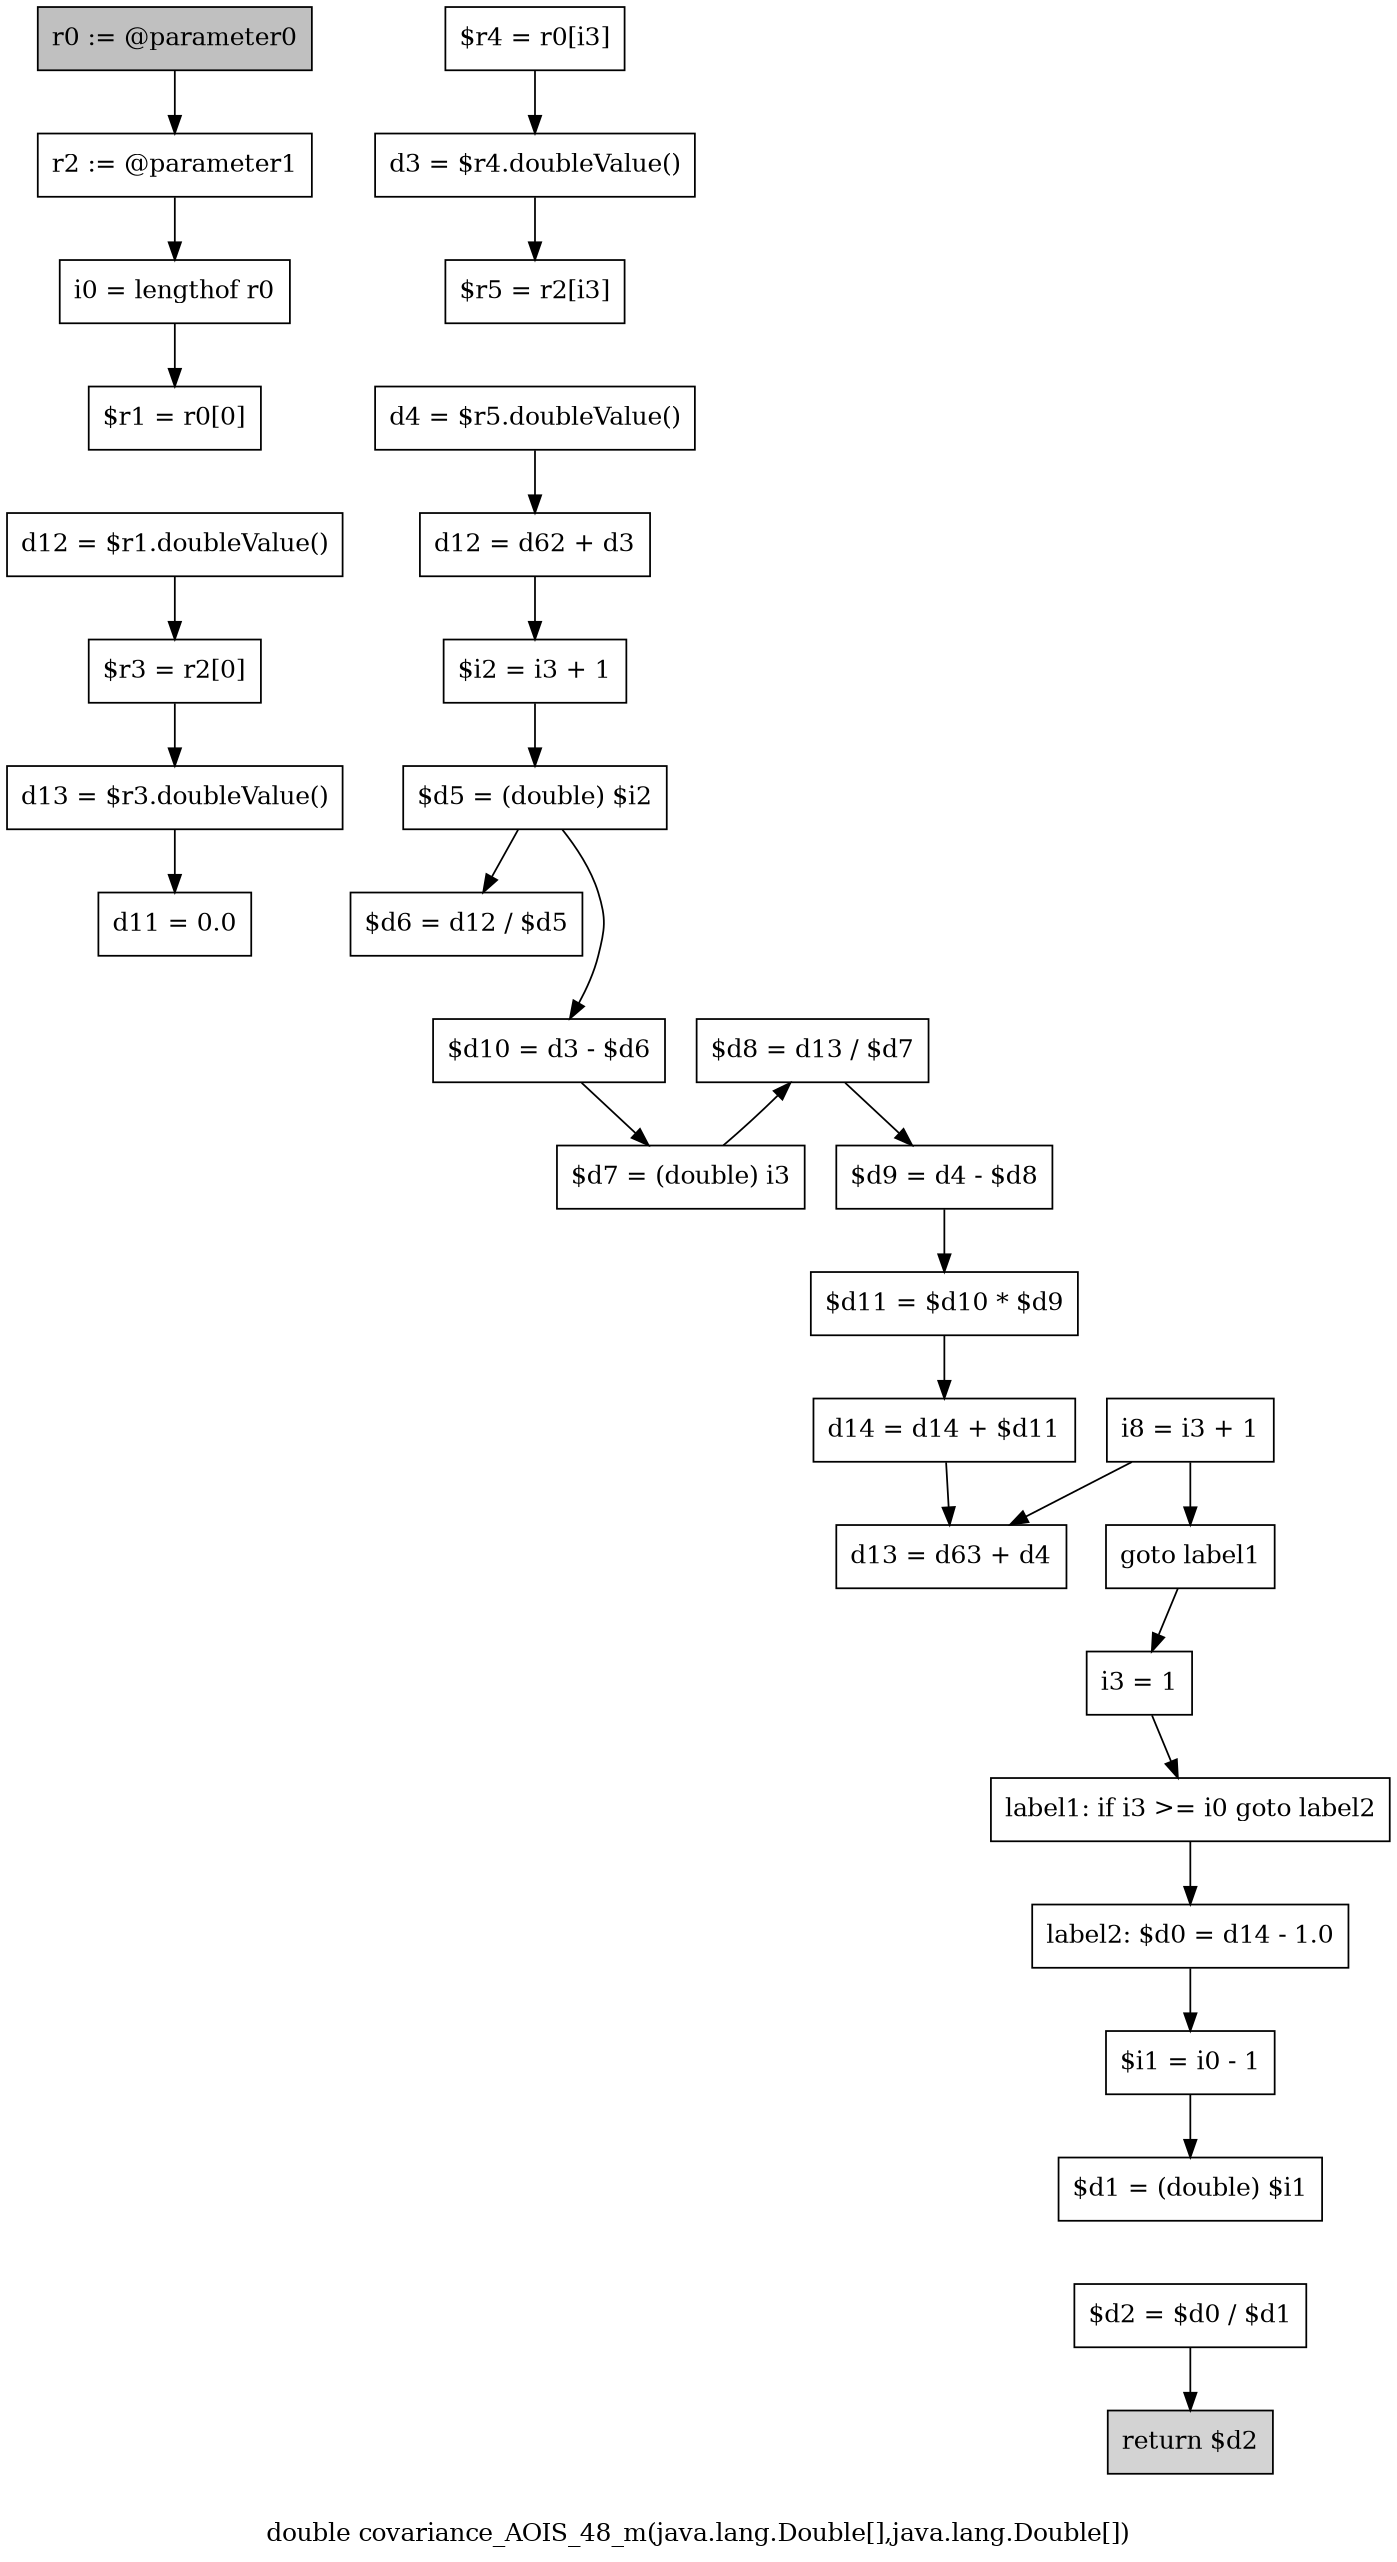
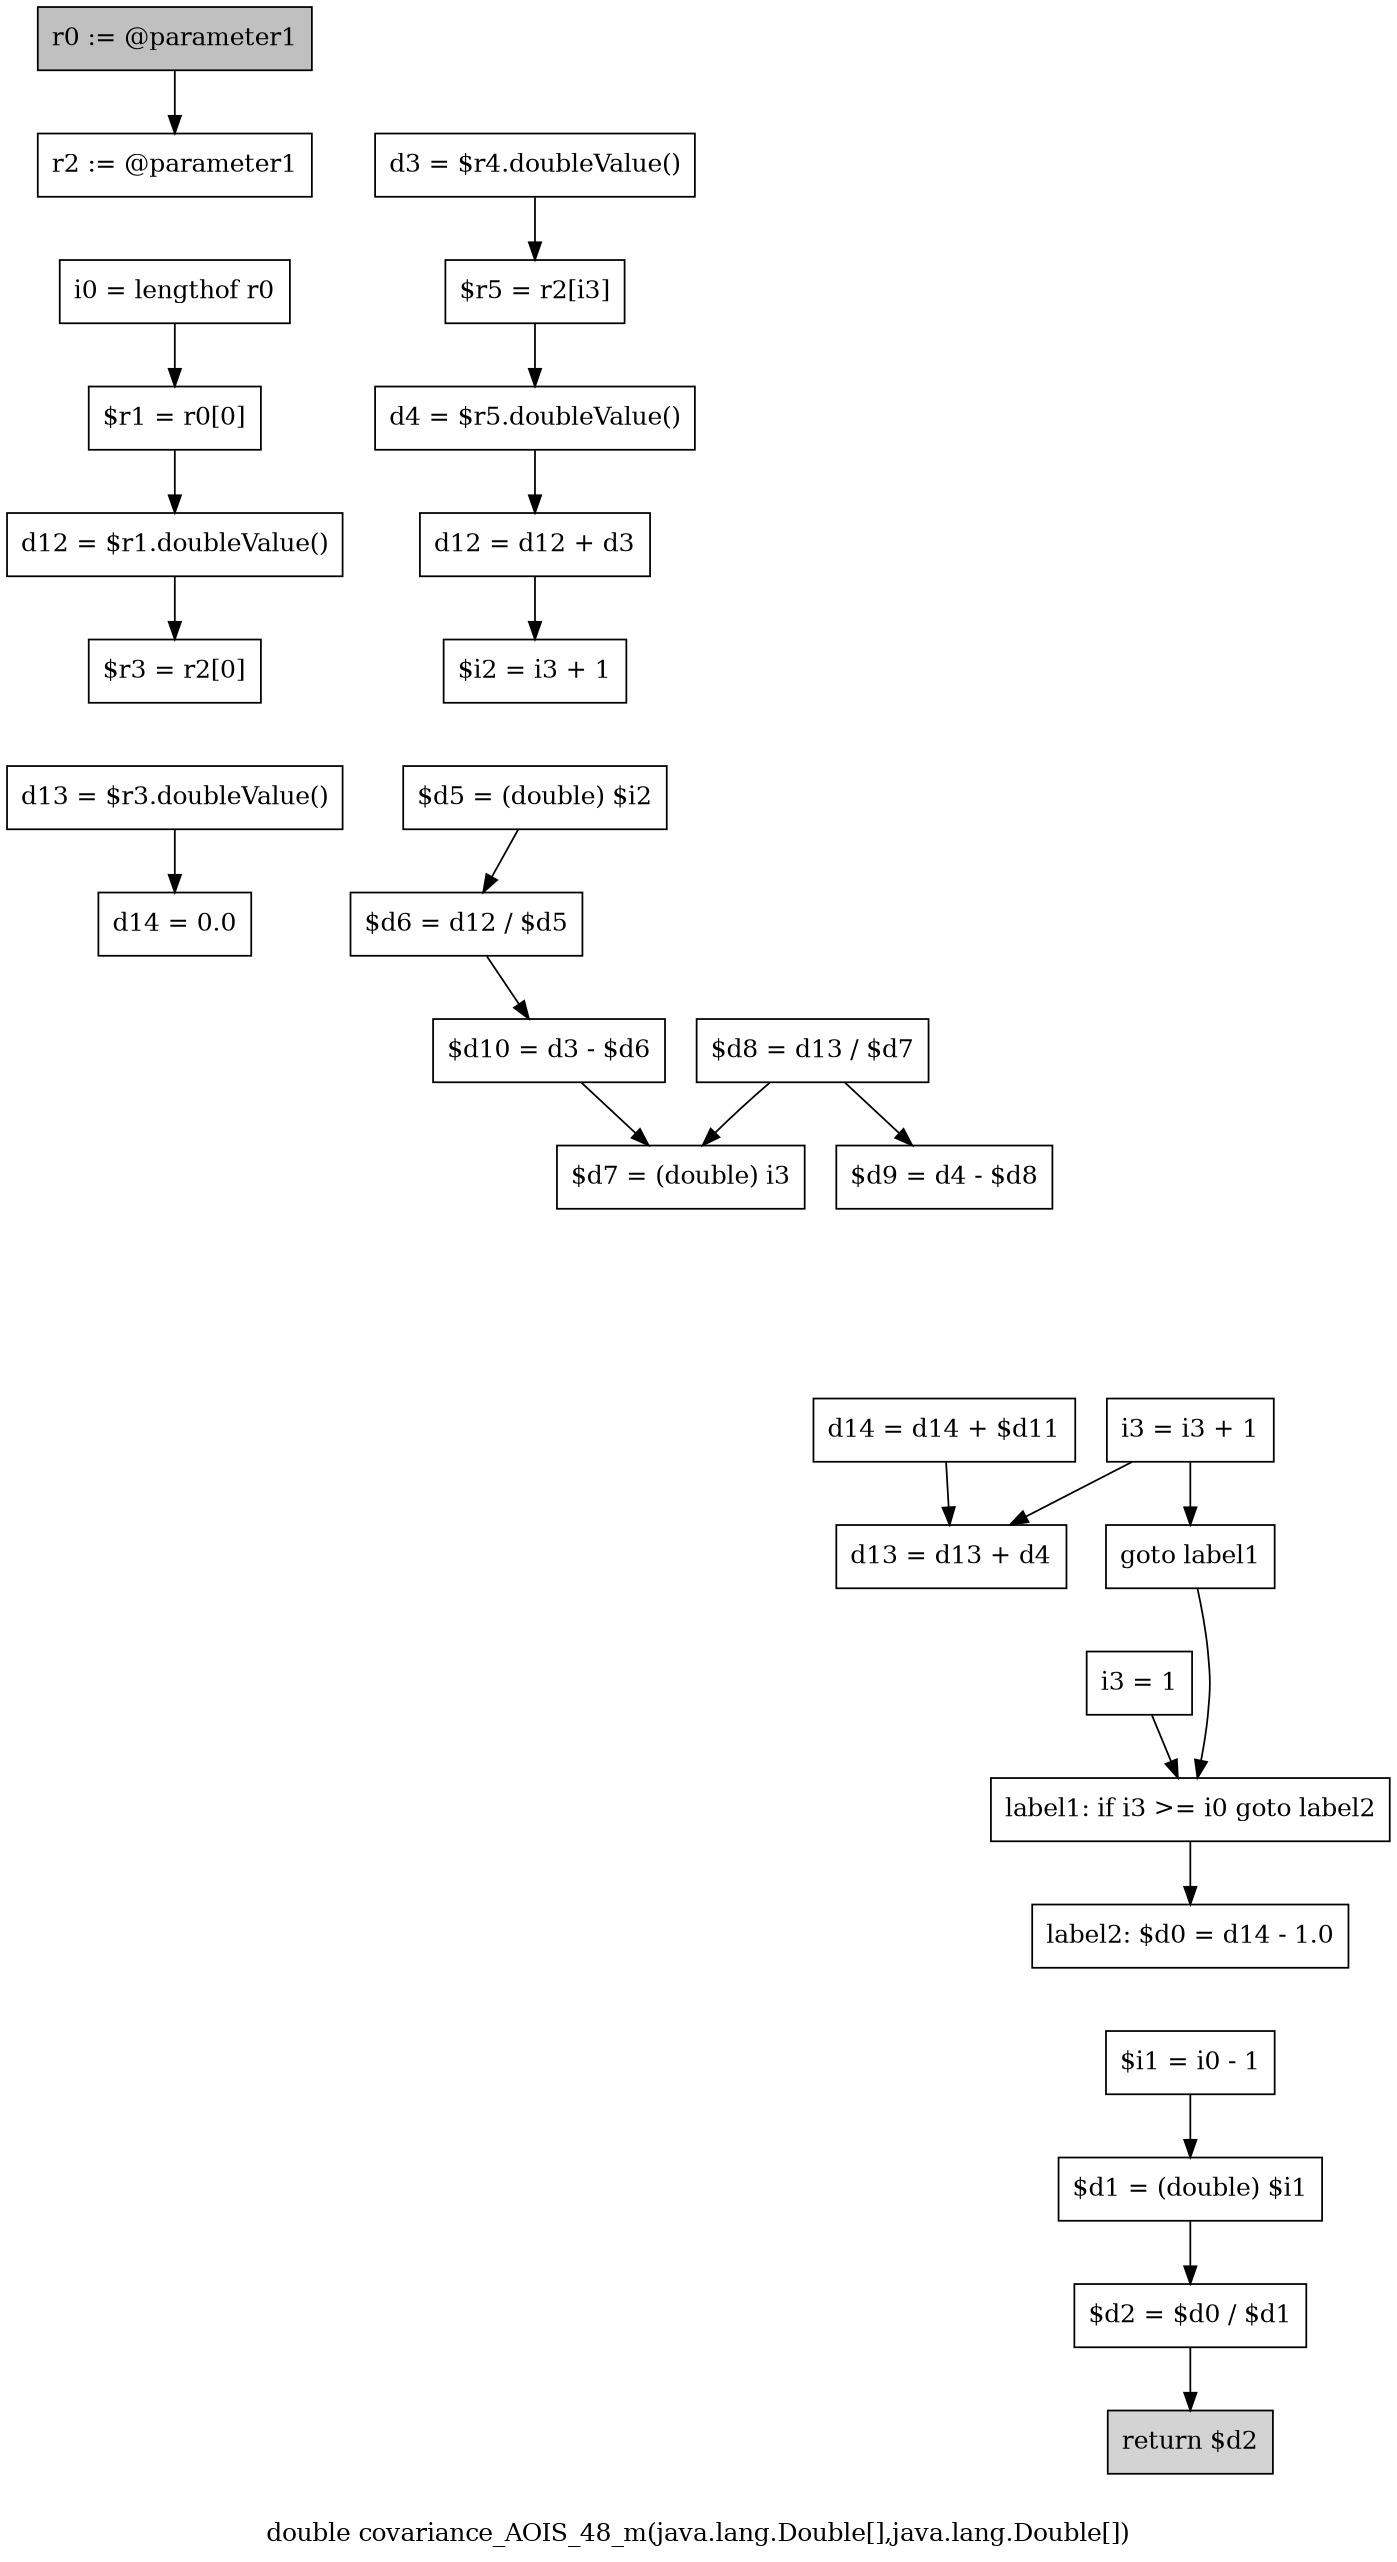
(175, 39) -> (175, 39)
(535, 39) -> none
(175, 220) -> none
none -> (535, 346)
none -> (175, 473)
(535, 545) -> (535, 545)
(175, 726) -> none
(535, 726) -> none
(603, 913) -> (503, 980)
(175, 924) -> (175, 924)
(751, 1121) -> (742, 1107)
(944, 1304) -> none
(1190, 1430) -> (1190, 1430)
(951, 1557) -> (951, 1557)
(1168, 1612) -> (1210, 1674)
(1190, 1991) -> none
none -> (1190, 2244)
